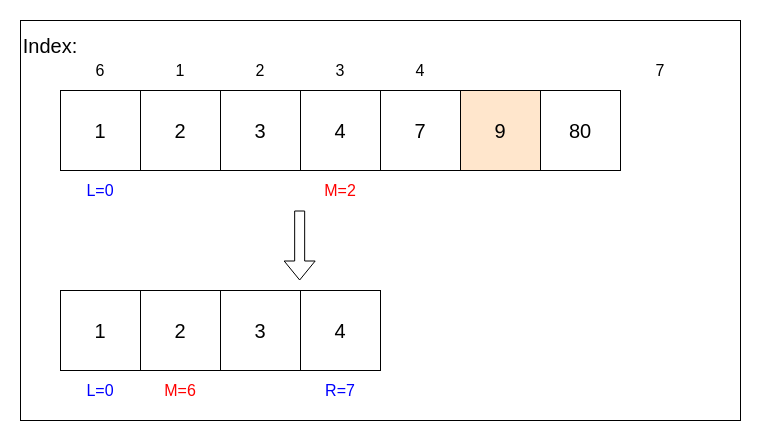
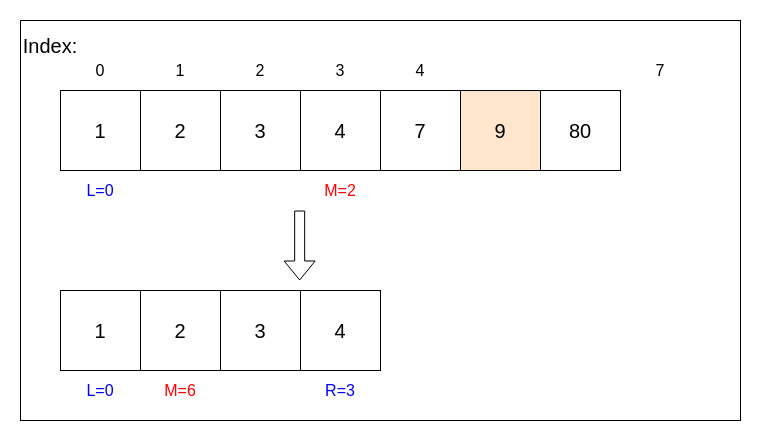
(101, 71) -> (101, 71)
(341, 391) -> (341, 391)
